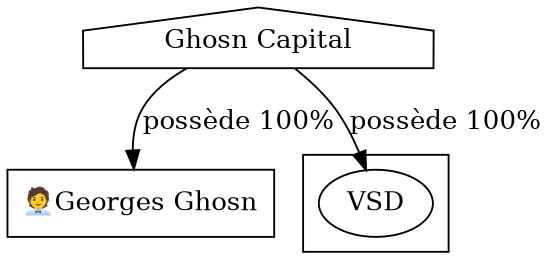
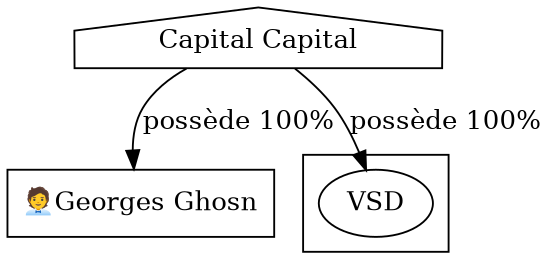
(258, 41) -> (258, 41)
